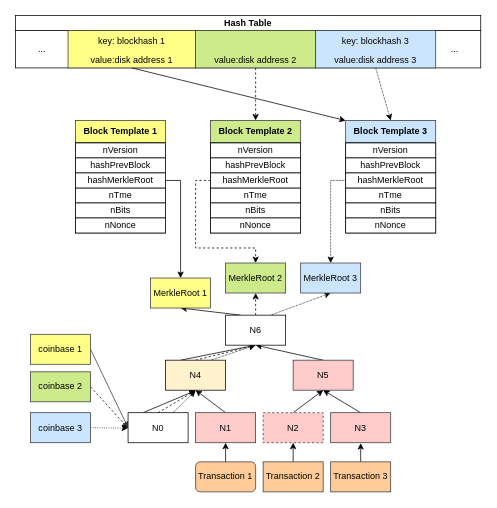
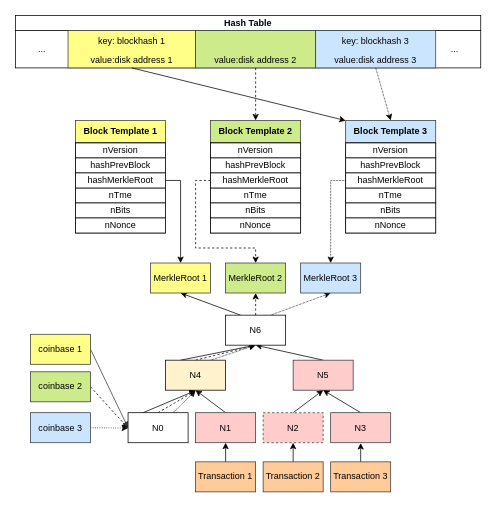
(180, 293) -> (180, 278)
(225, 477) -> (225, 477)
